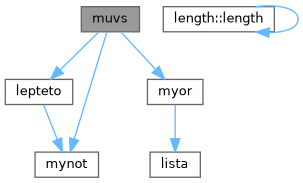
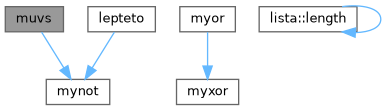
(219, 19) -> (308, 19)
(79, 51) -> none
(138, 51) -> none
(175, 165) -> (208, 92)
